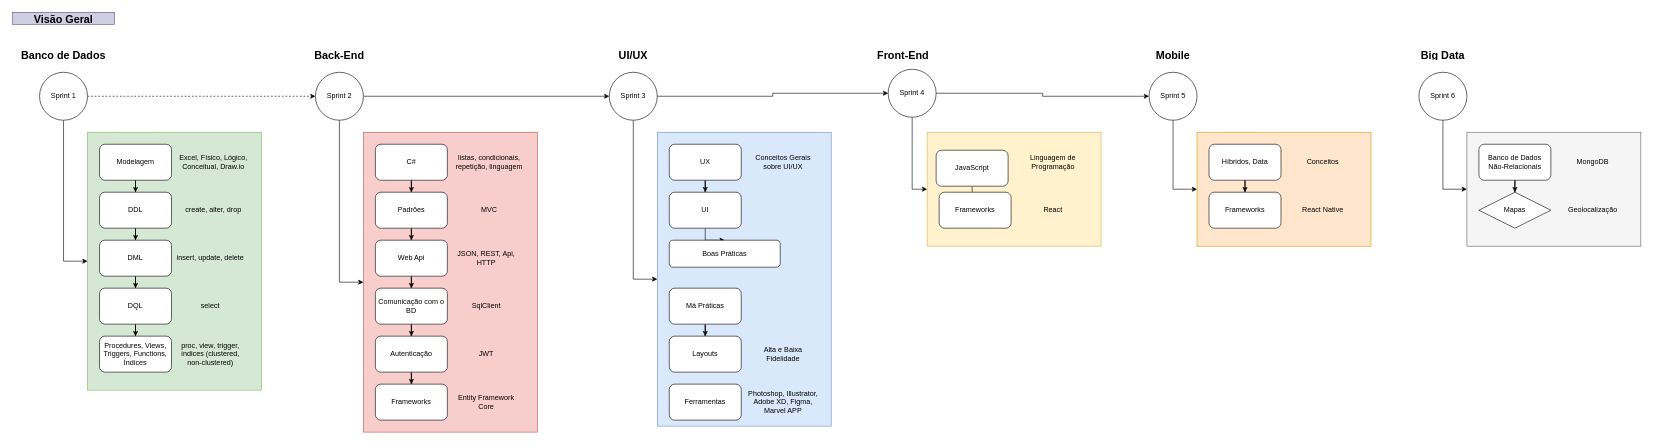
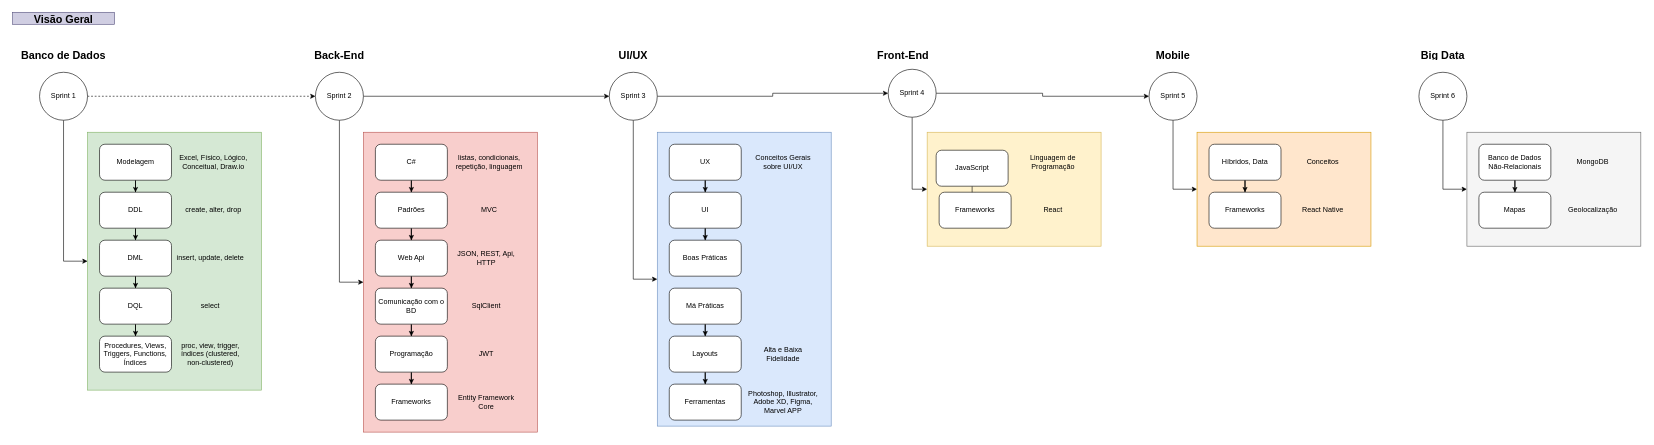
(1515, 210) -> (1515, 210)
(725, 254) -> (705, 258)
(411, 354) -> (411, 354)
none -> (705, 380)
